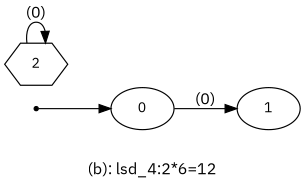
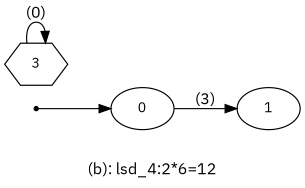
(36, 64) -> (36, 64)
(206, 100) -> (206, 100)
